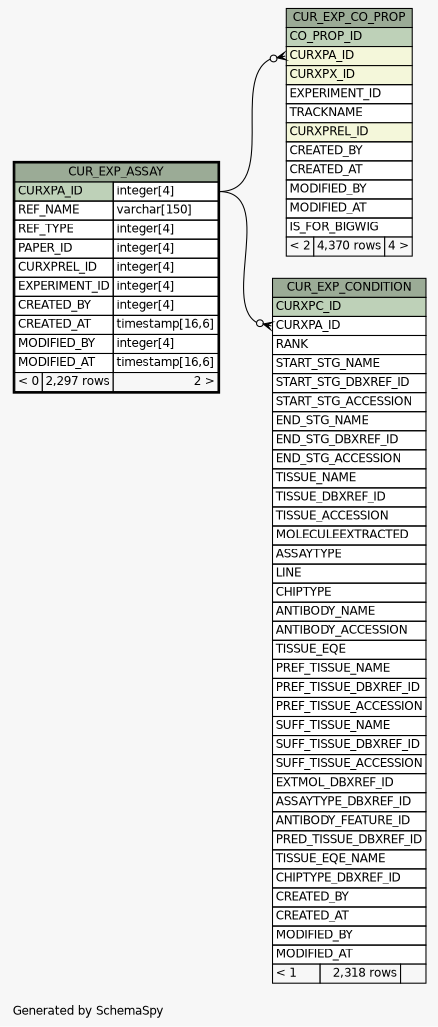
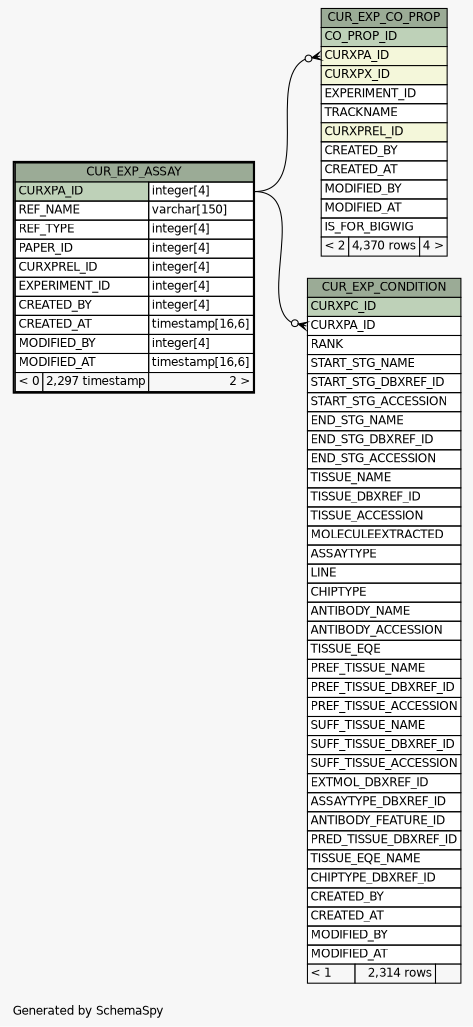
(78, 382) -> (96, 382)
(365, 973) -> (400, 973)
